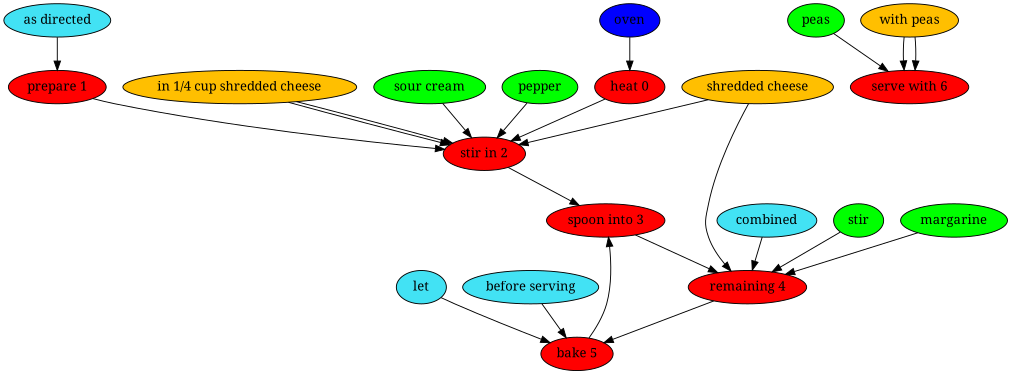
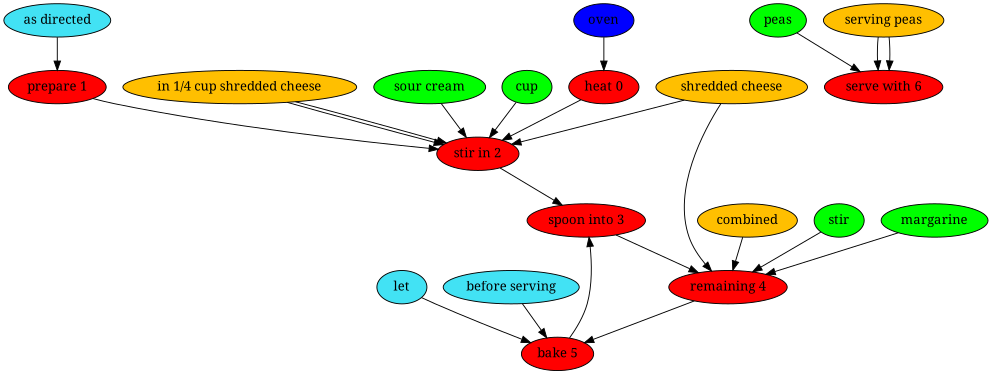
(910, 20) -> (884, 20)
(540, 87) -> (527, 87)
(767, 220) -> (747, 220)
